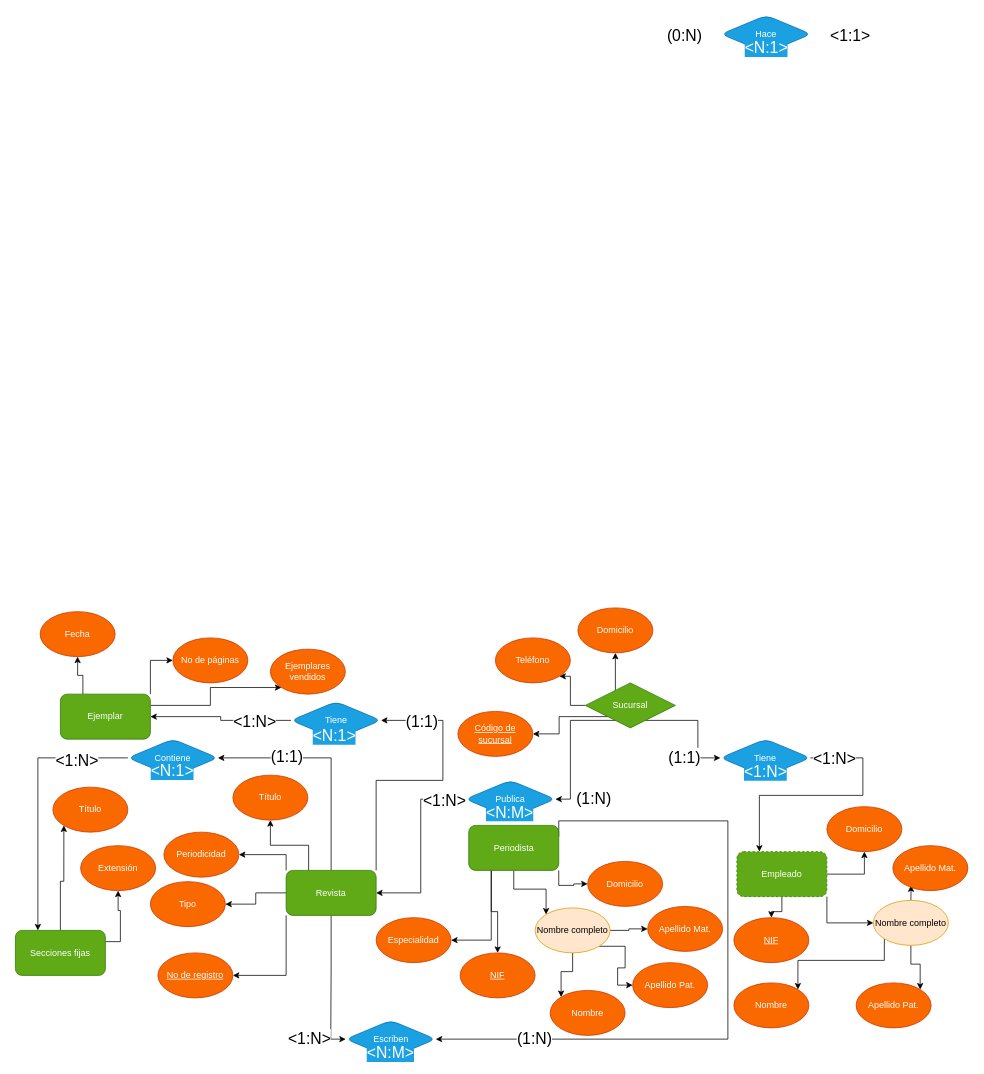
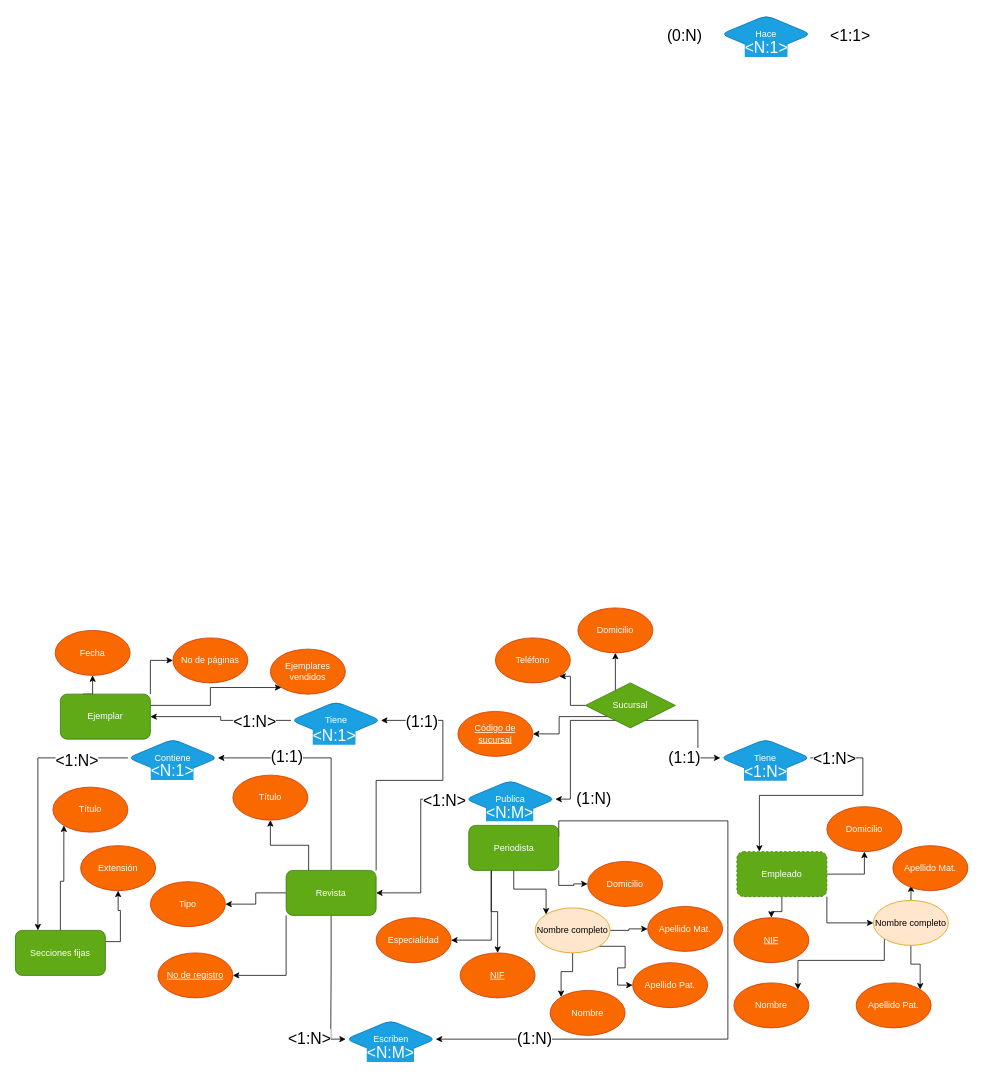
(78, 634) -> (93, 653)
(201, 855) -> none
(266, 855) -> none
